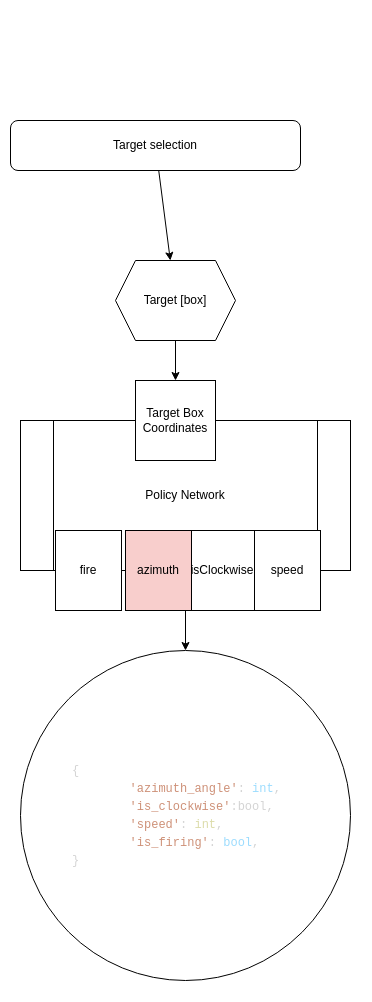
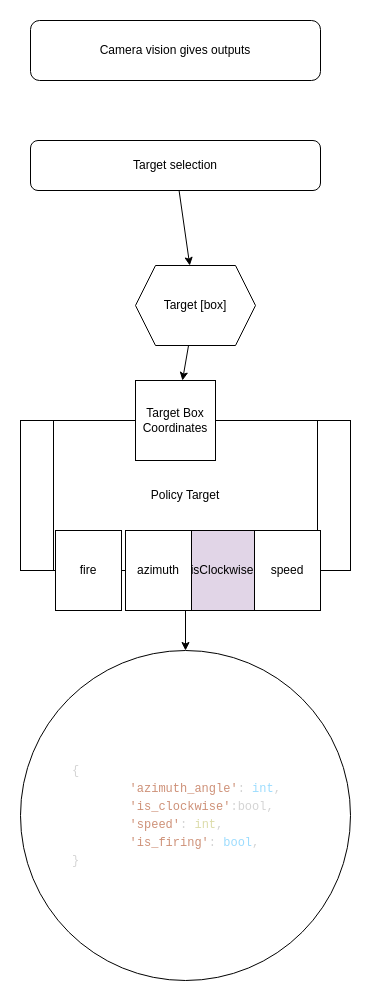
none -> (176, 51)
(156, 146) -> (176, 166)
(176, 301) -> (196, 306)
(186, 496) -> (186, 496)
(159, 571) -> (159, 571)
(223, 571) -> (223, 571)
